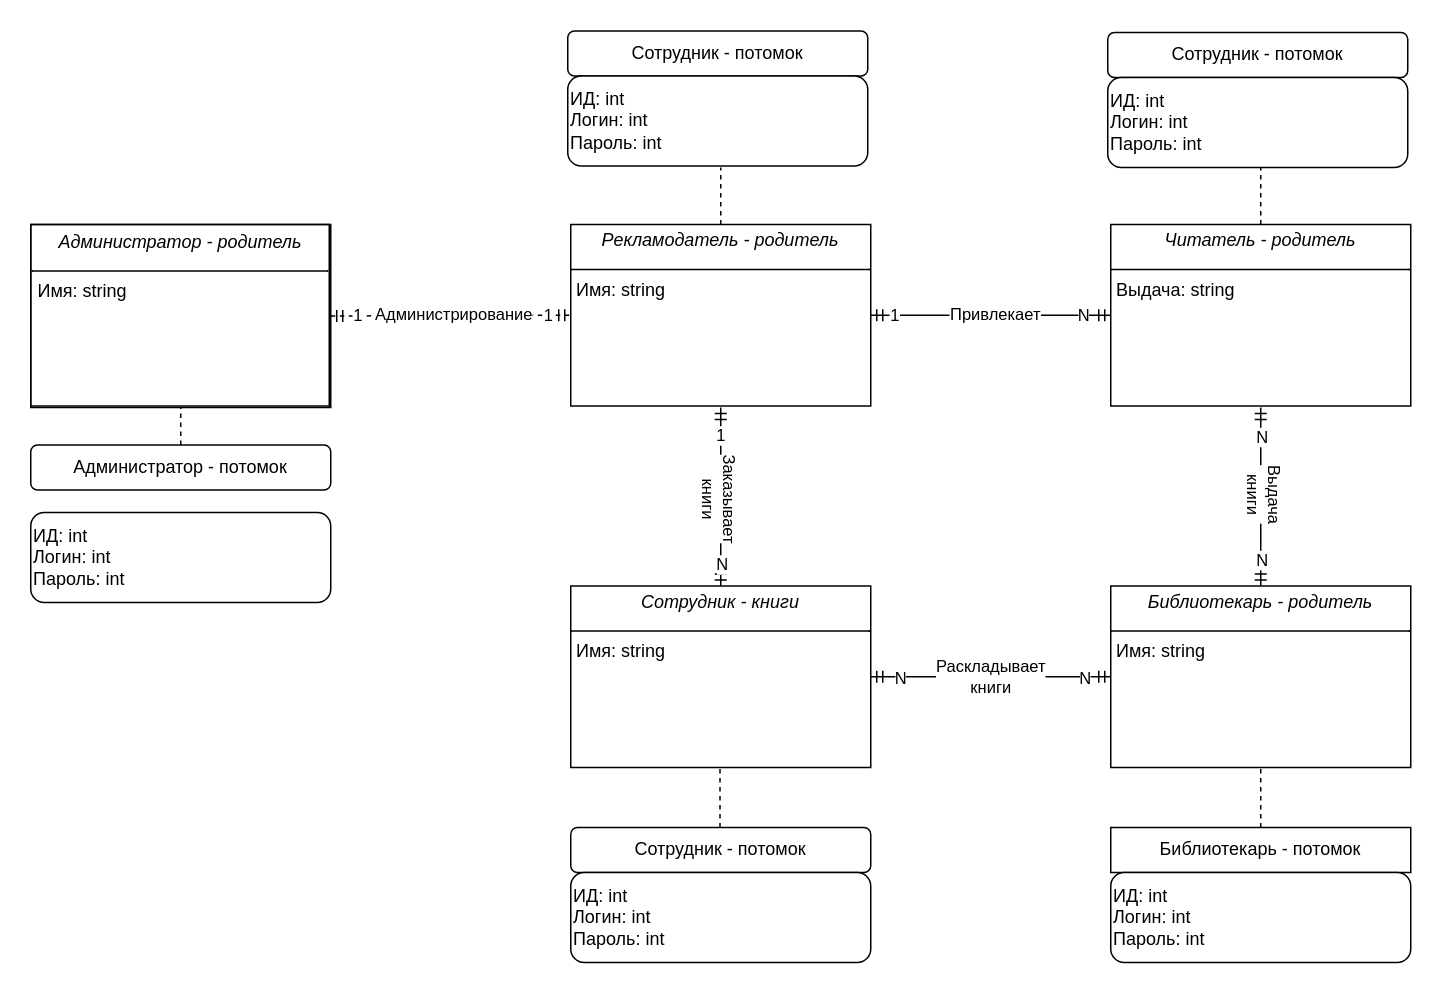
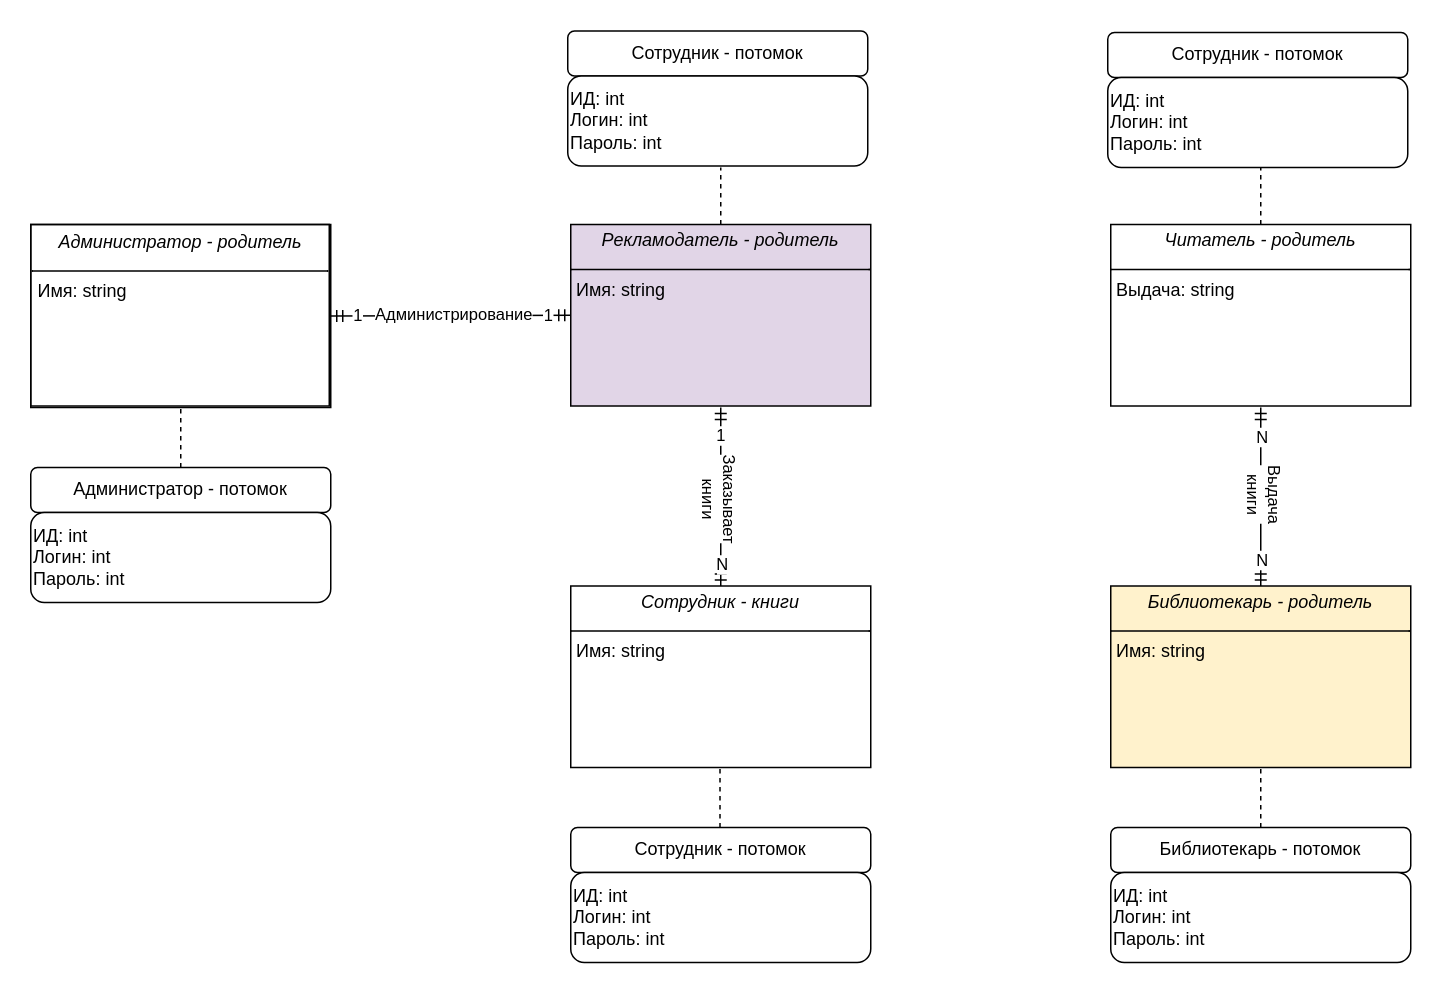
(561, 315) -> (561, 315)
(721, 315) -> (721, 315)
(991, 315) -> none
(181, 467) -> (181, 490)
(1077, 677) -> none
(1261, 677) -> (1261, 677)
(1261, 850) -> (1261, 850)
